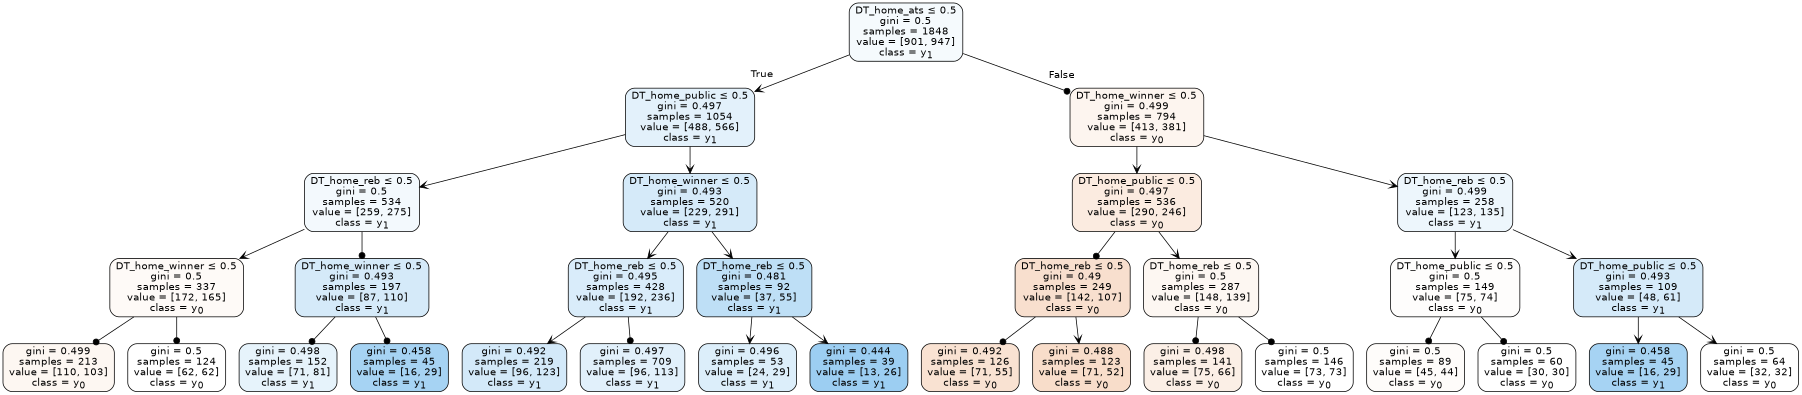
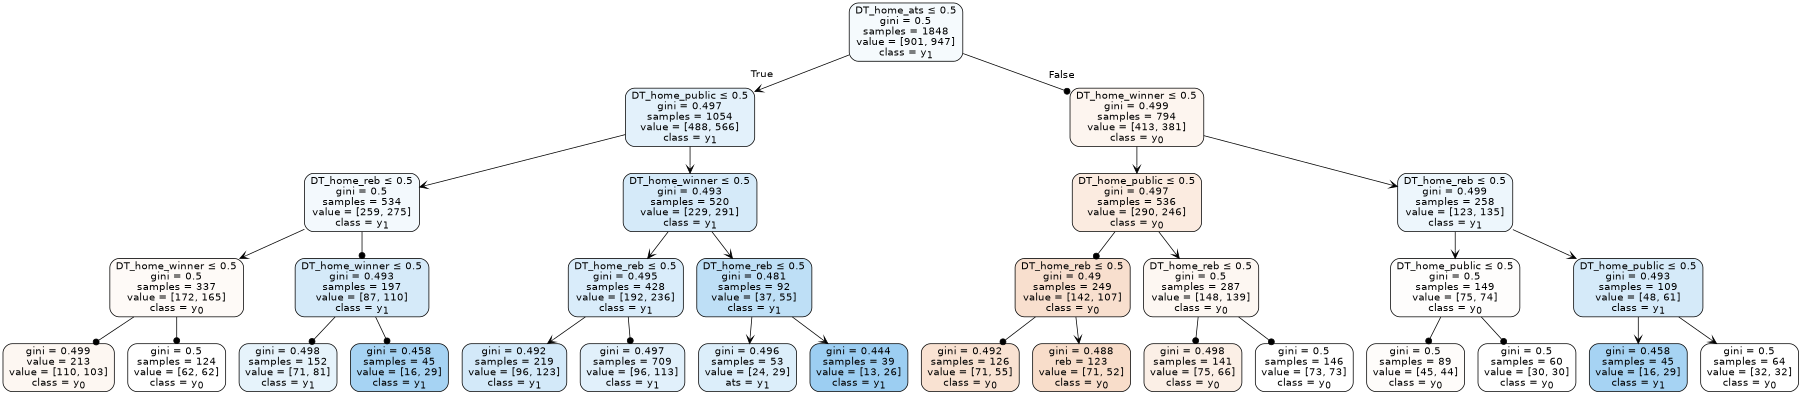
(59, 362) -> (59, 362)
(1082, 362) -> (1082, 362)
(745, 383) -> (745, 383)
